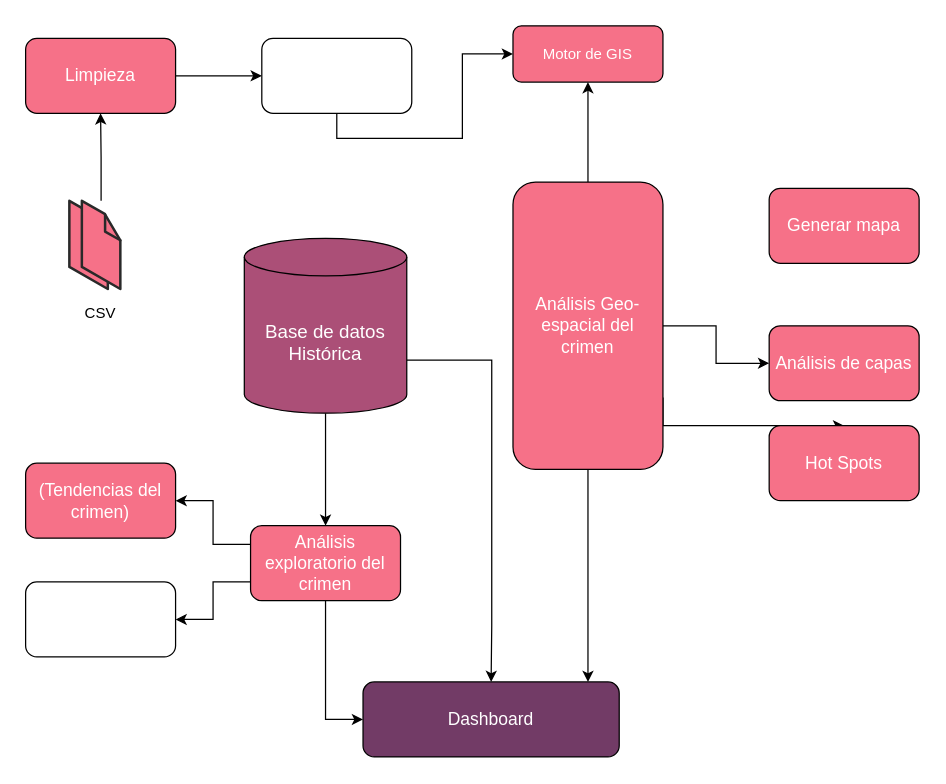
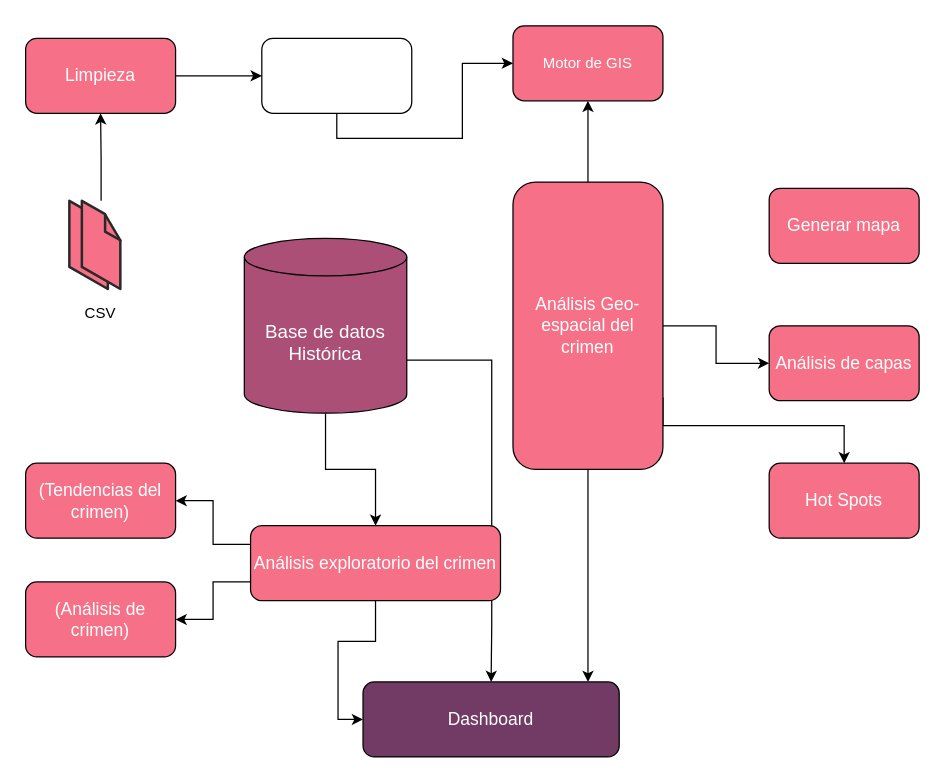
(588, 54) -> (588, 63)
(844, 463) -> (844, 501)
(326, 563) -> (376, 563)
(101, 619) -> (101, 619)
